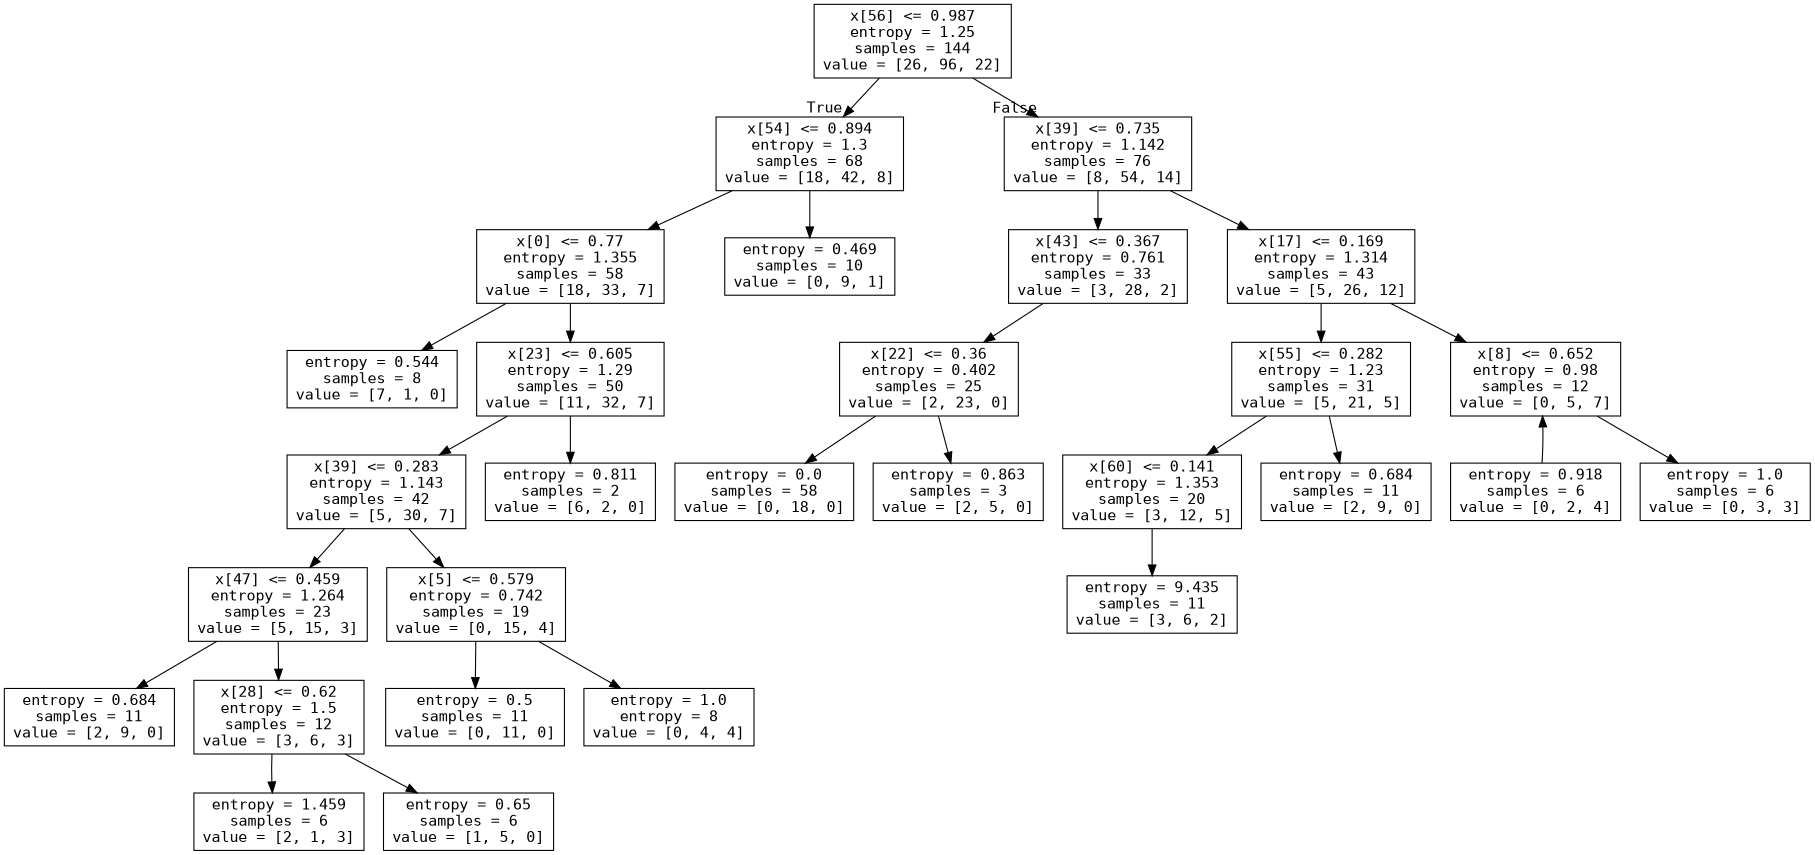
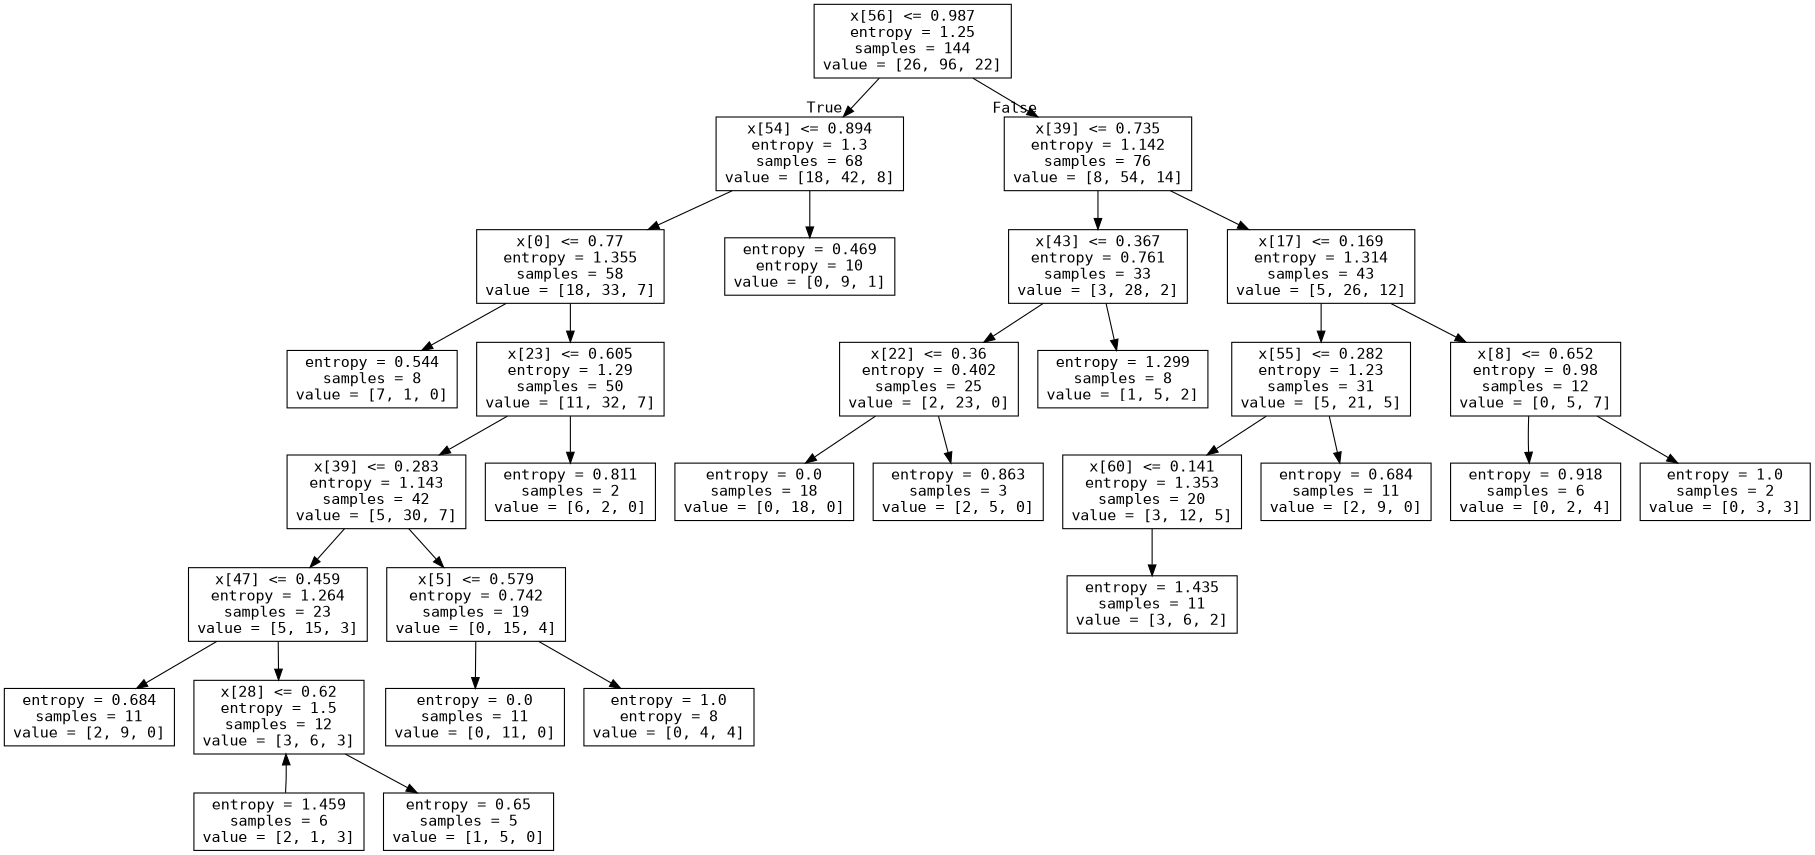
(810, 266) -> (810, 266)
none -> (1123, 379)
(1543, 445) -> (1528, 434)
(764, 492) -> (764, 492)
(1725, 492) -> (1725, 492)
(1152, 604) -> (1152, 604)
(475, 717) -> (475, 717)
(272, 768) -> (286, 779)
(469, 822) -> (469, 822)
